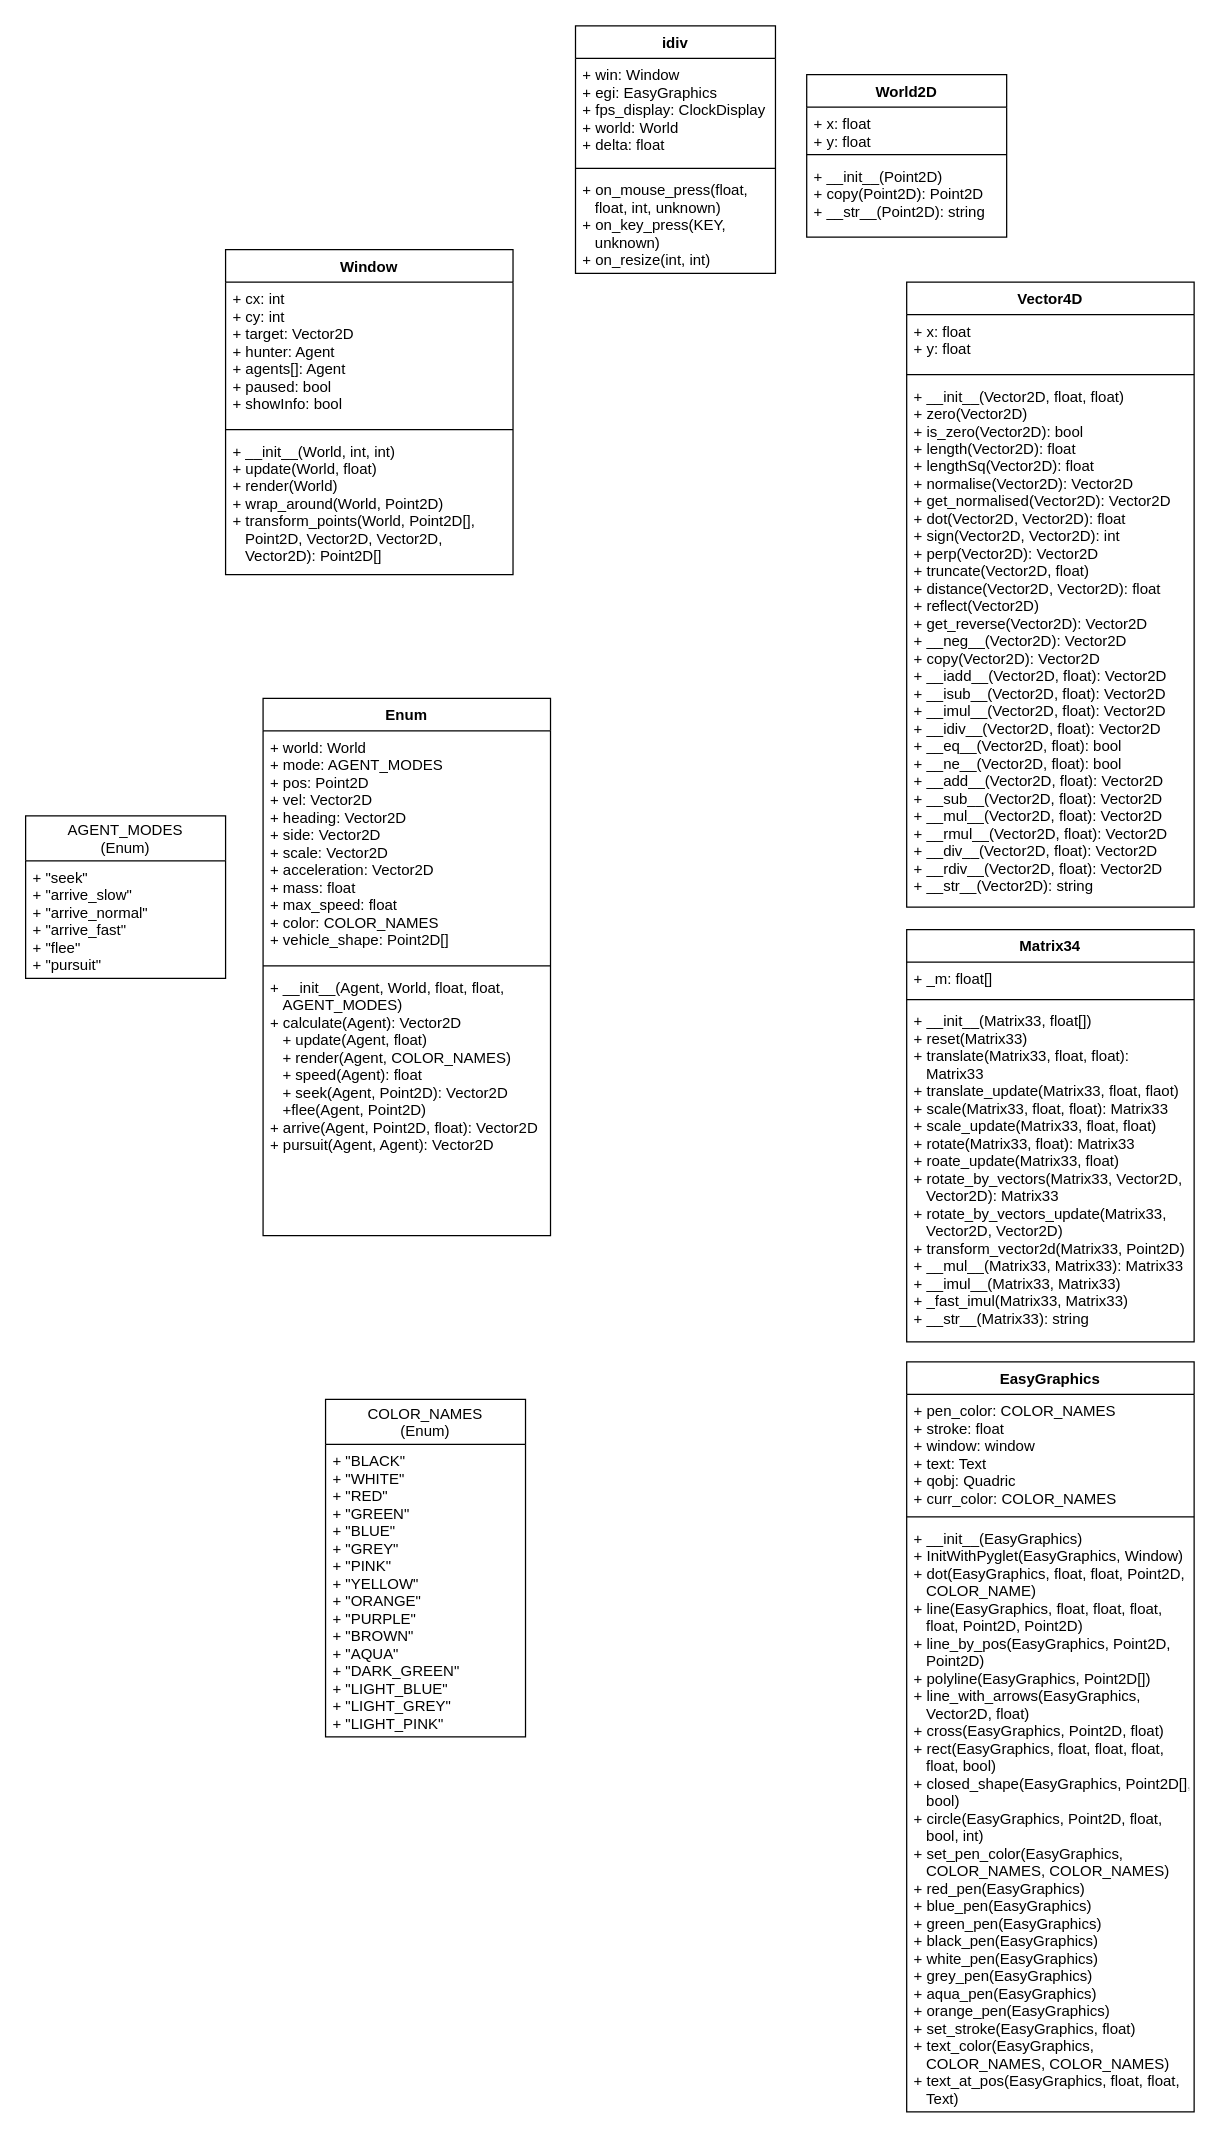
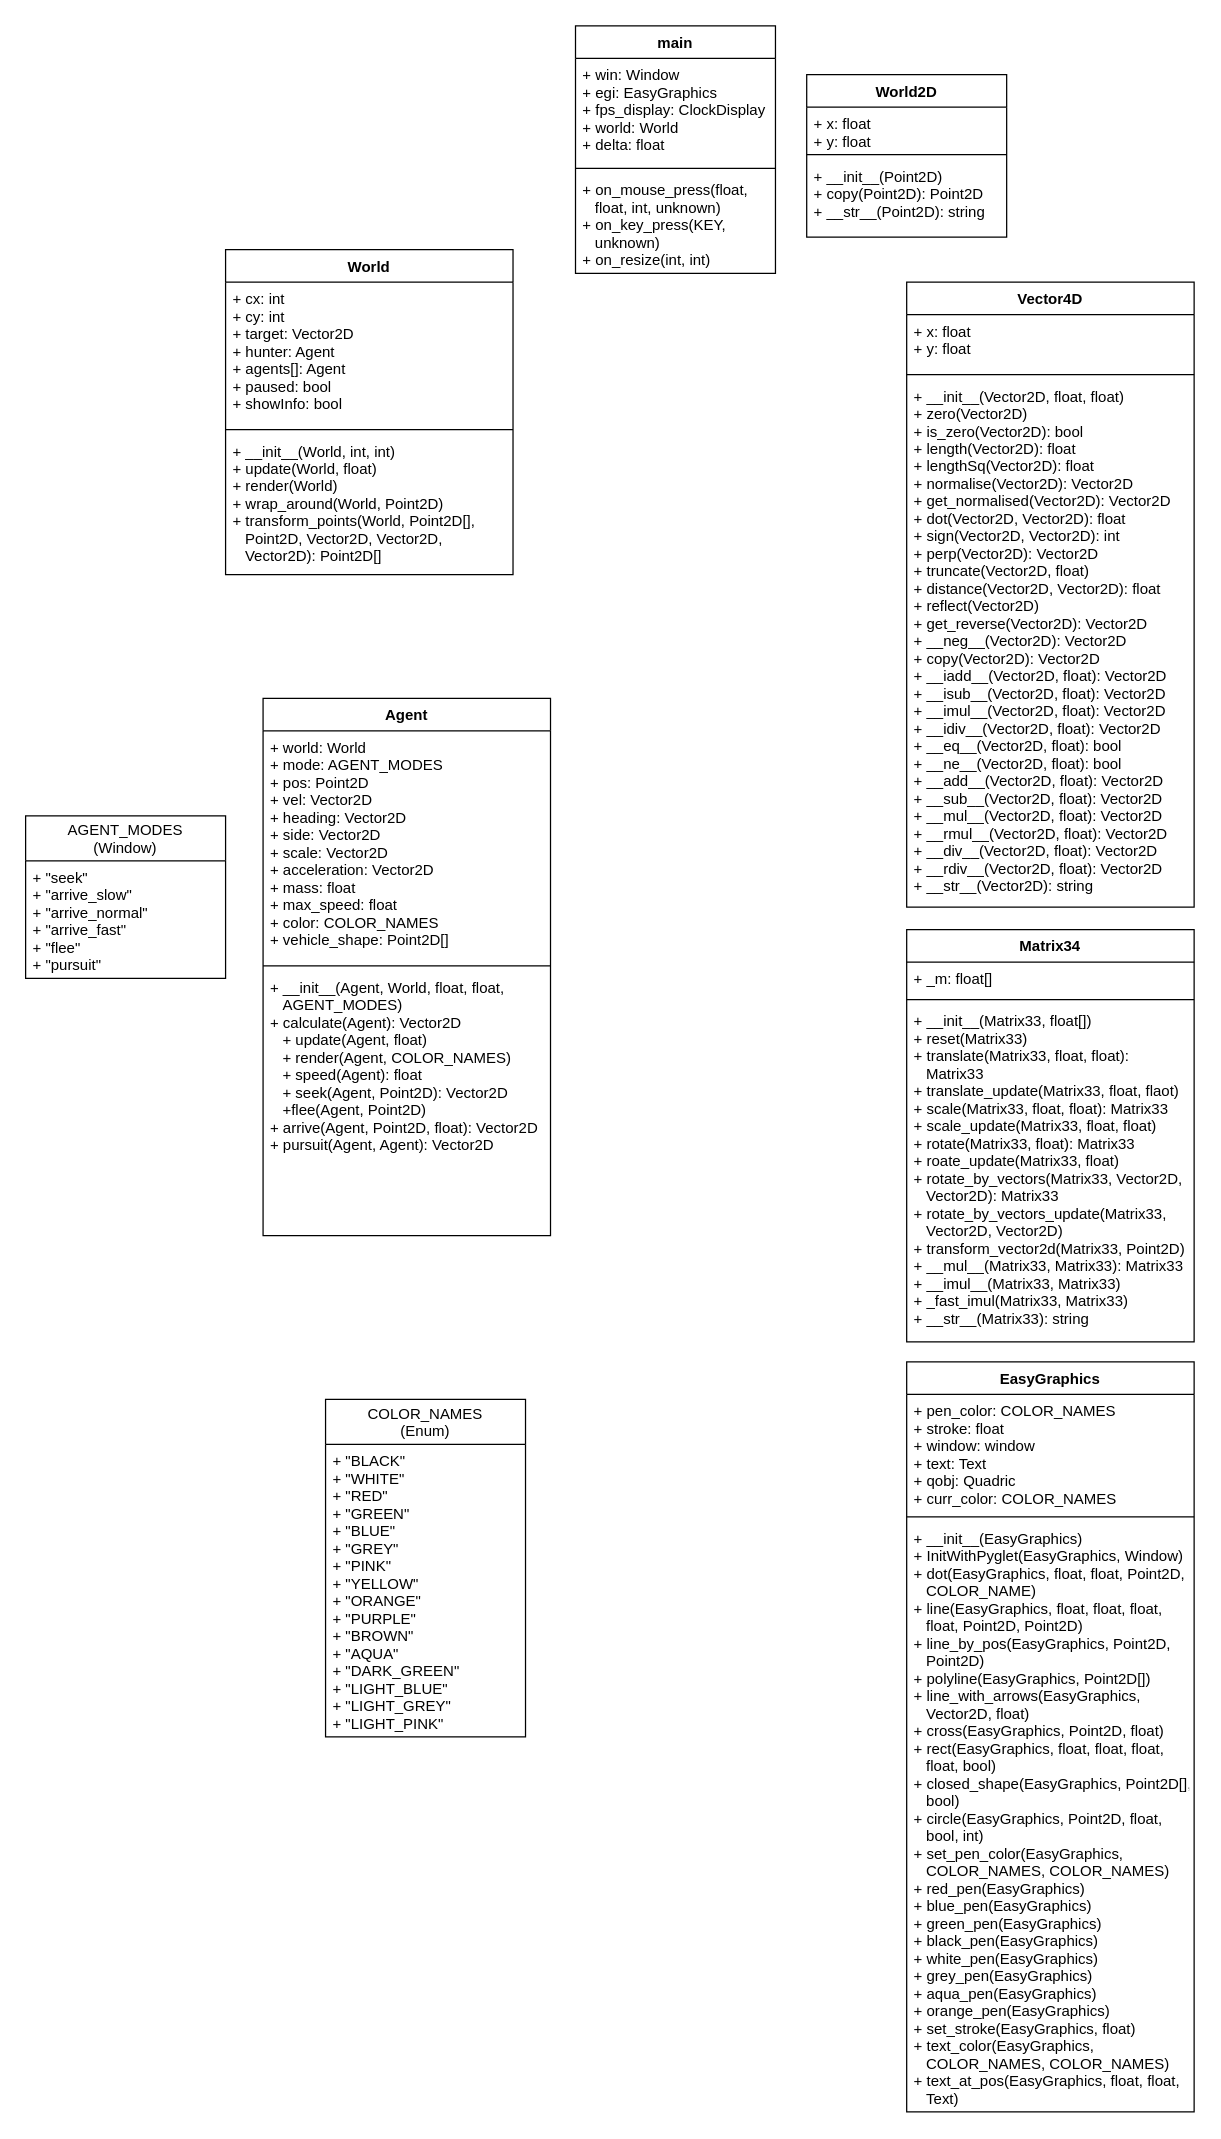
(675, 43) -> (675, 43)
(369, 266) -> (369, 266)
(406, 715) -> (406, 715)
(125, 830) -> (125, 830)
